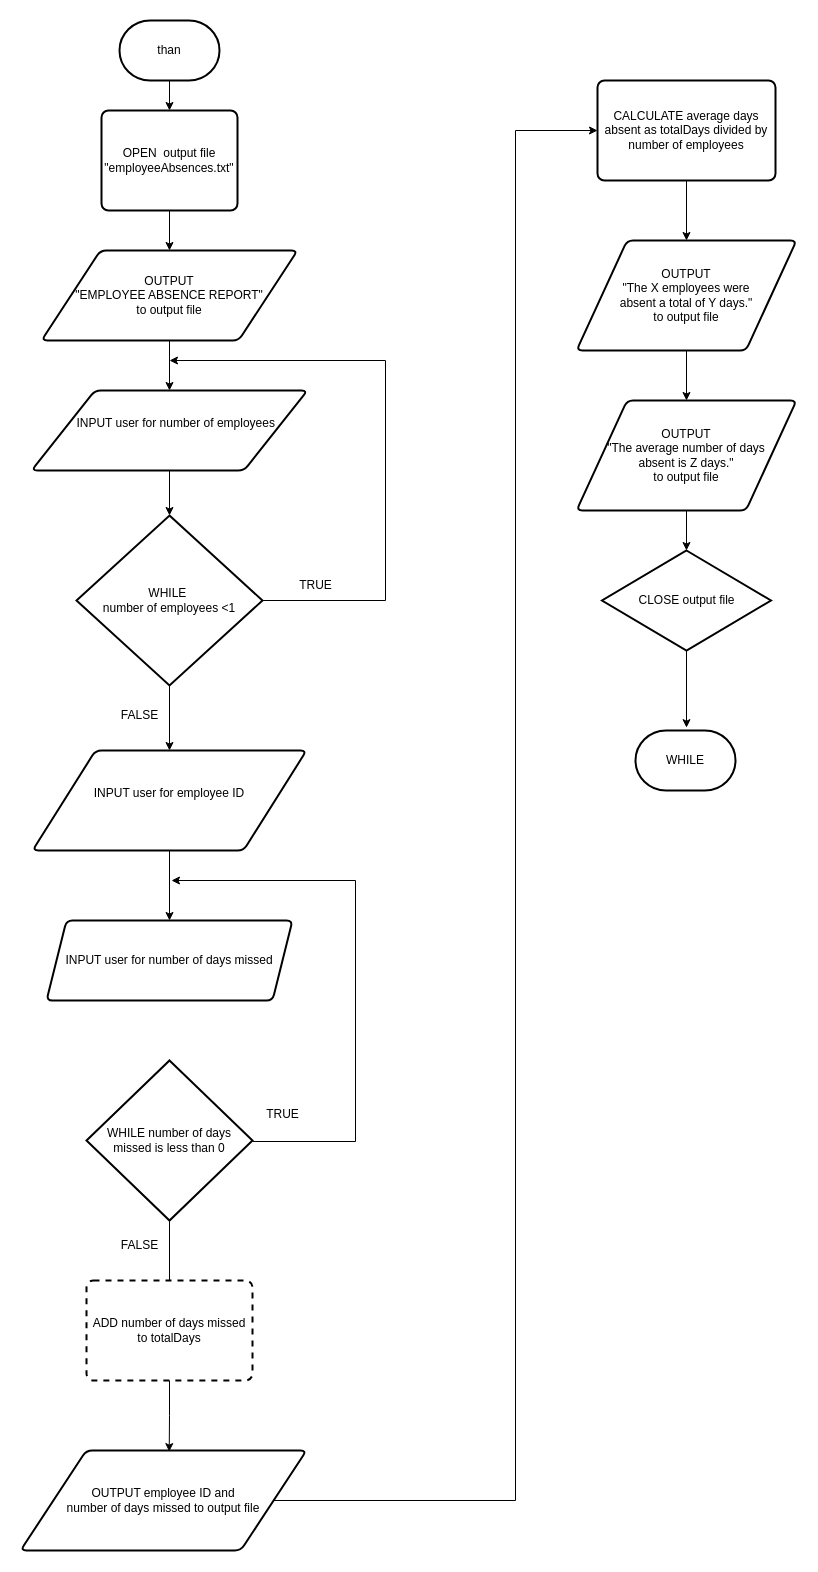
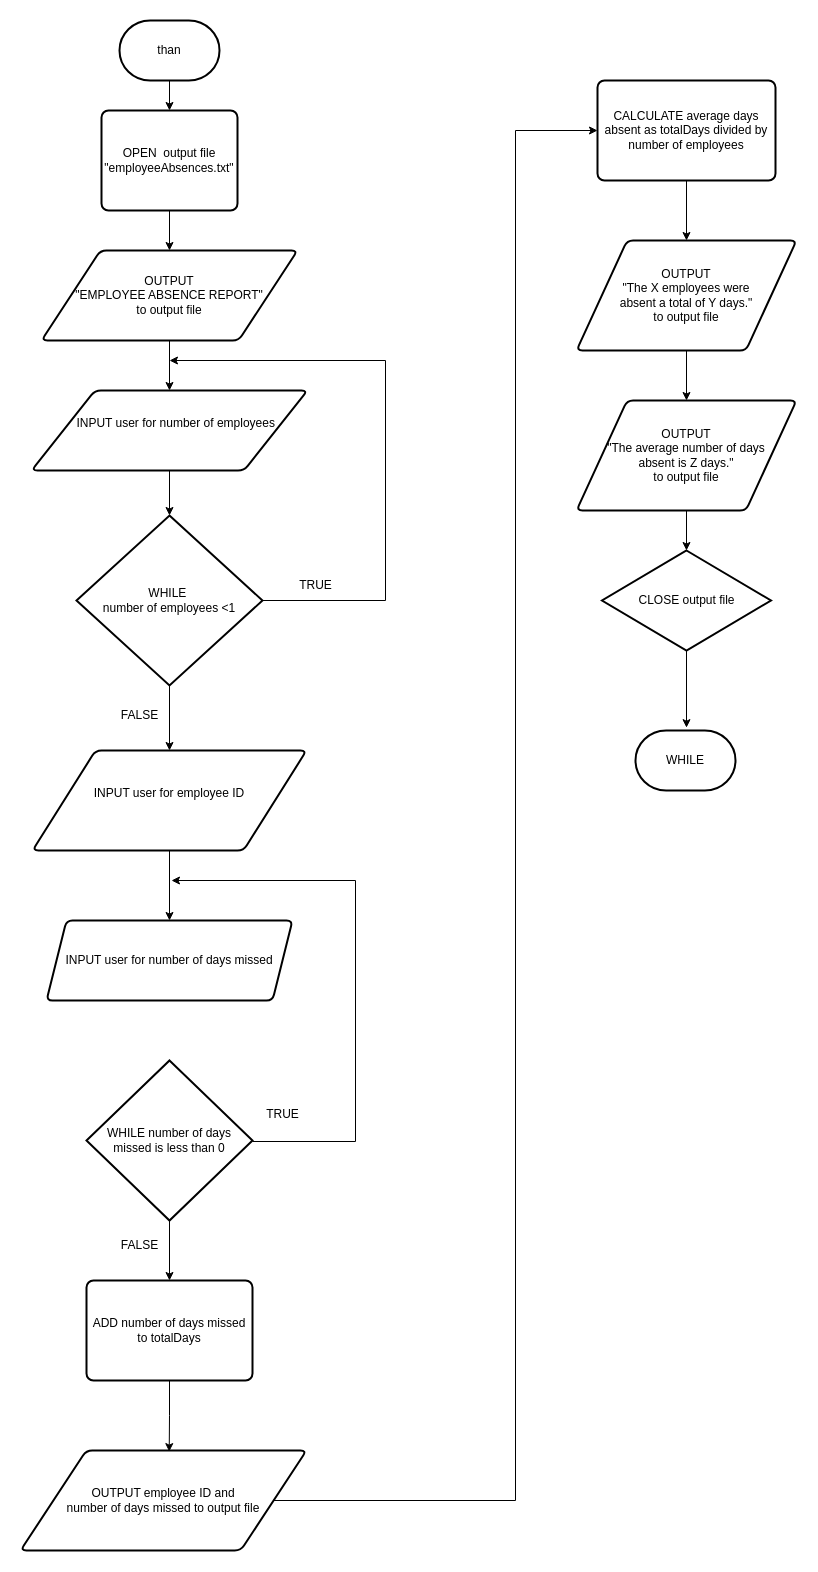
(170, 1275) -> (170, 1272)
(170, 1331) -> (170, 1331)
